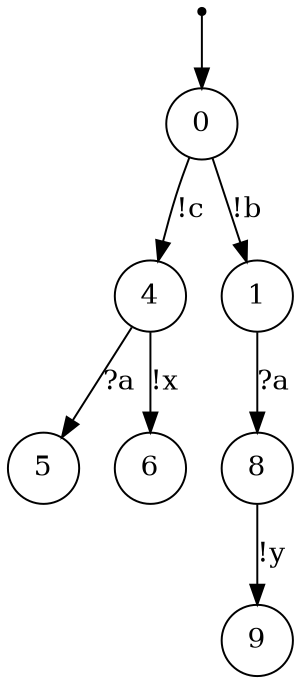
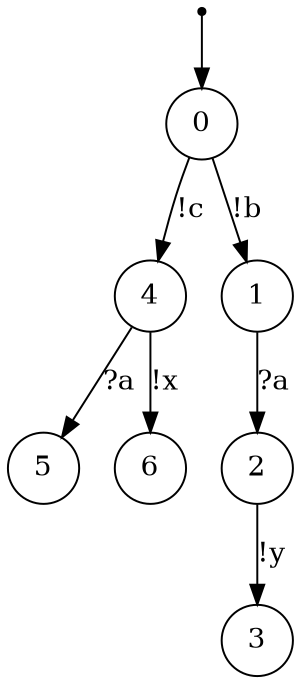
(257, 468) -> (257, 468)
(257, 640) -> (257, 640)
